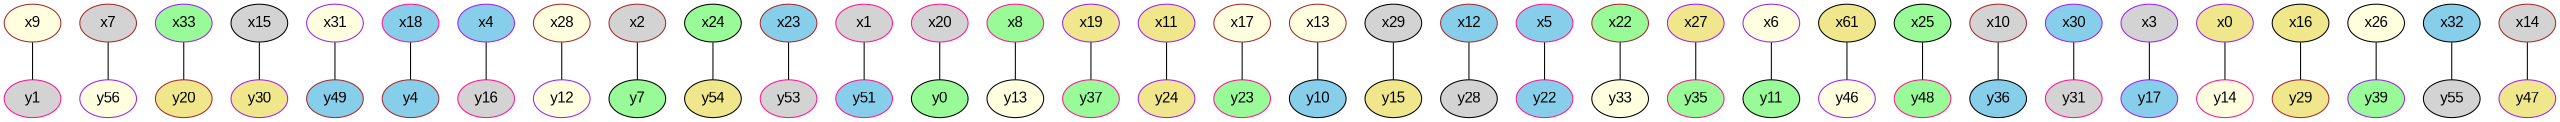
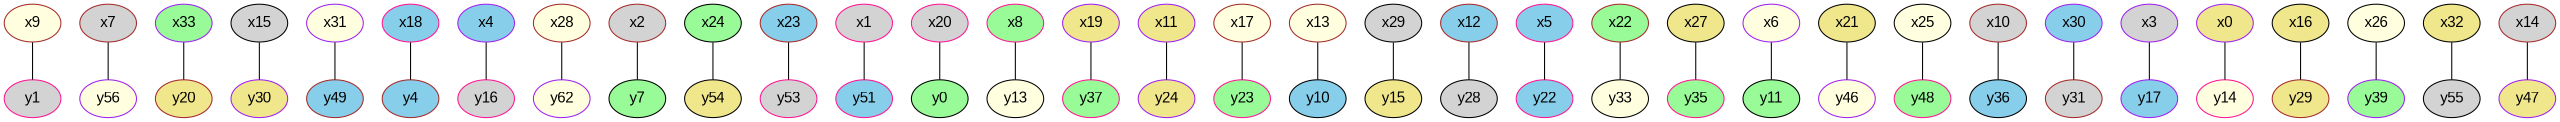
(1696, 23) -> (1696, 23)
(1847, 23) -> (1847, 23)
(1923, 23) -> (1923, 23)
(2452, 23) -> (2452, 23)
(562, 99) -> (562, 99)
(2074, 99) -> (2074, 99)
